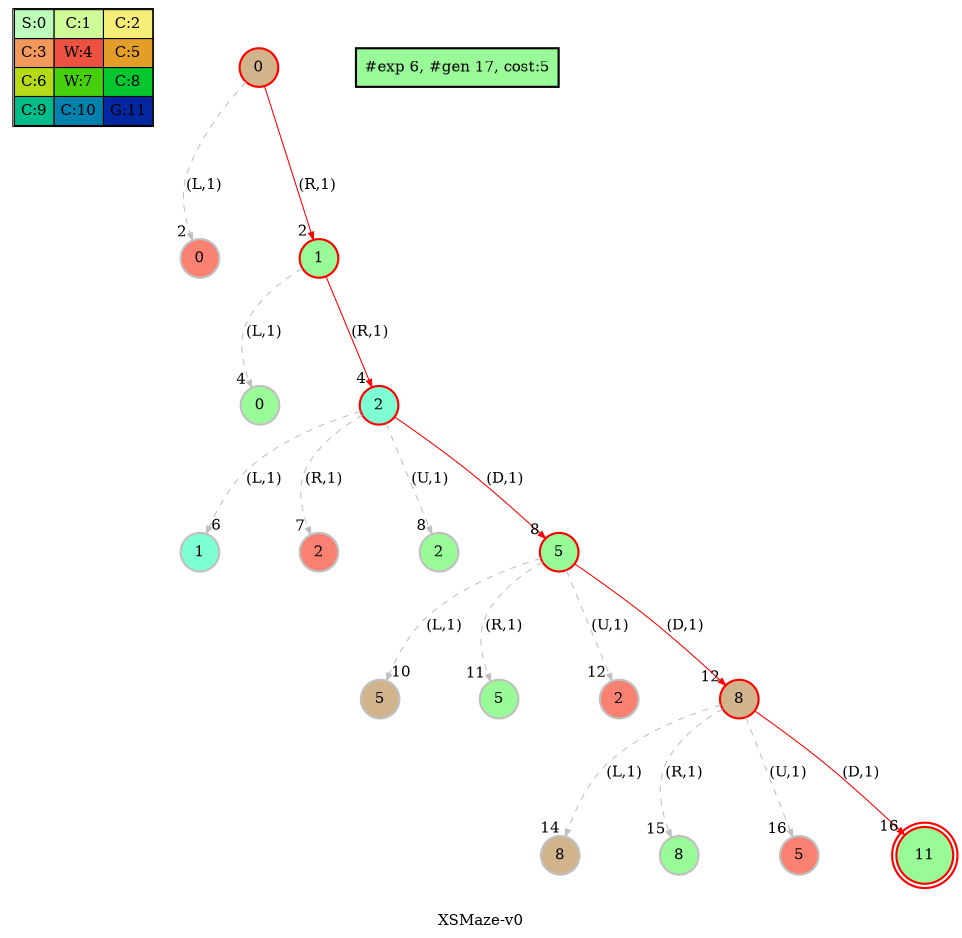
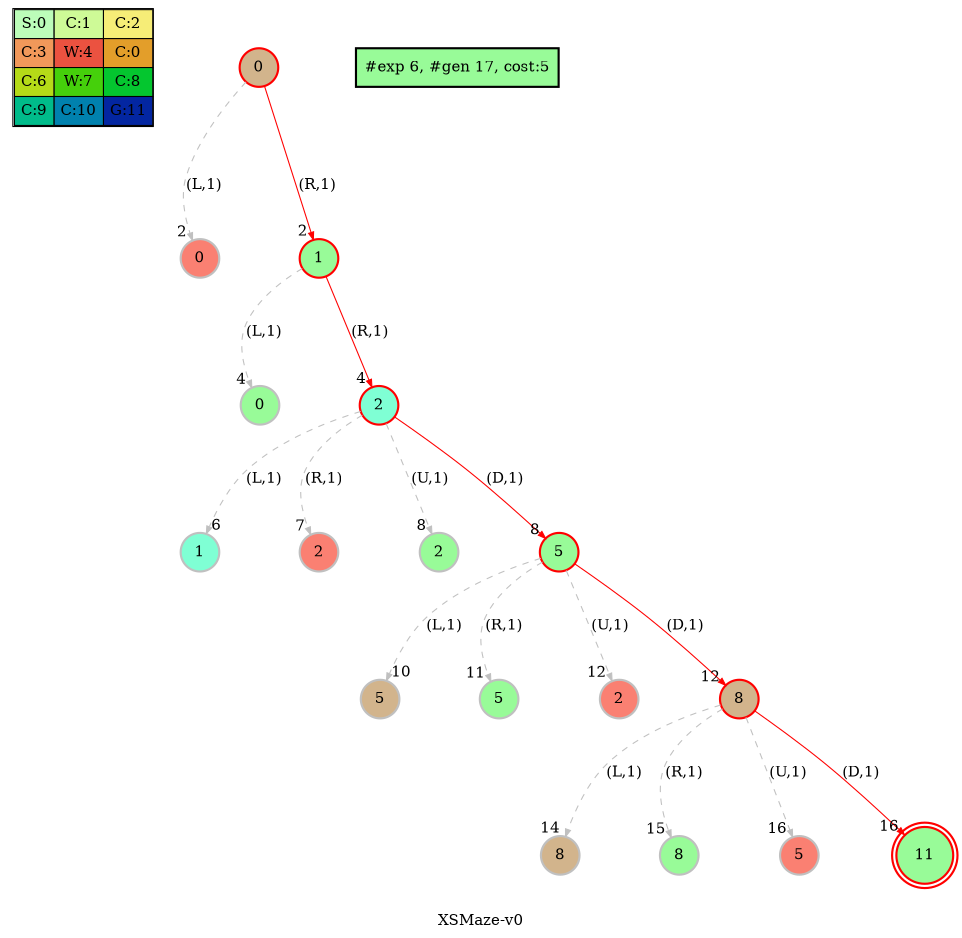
(128, 53) -> (128, 53)
